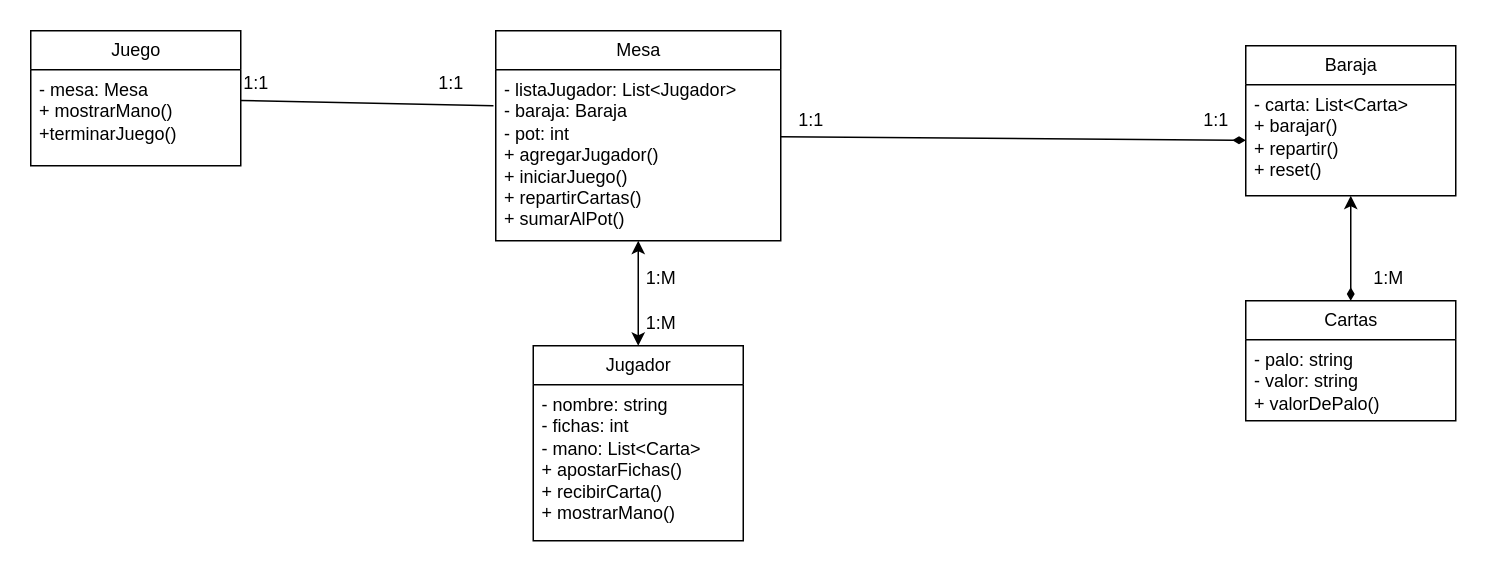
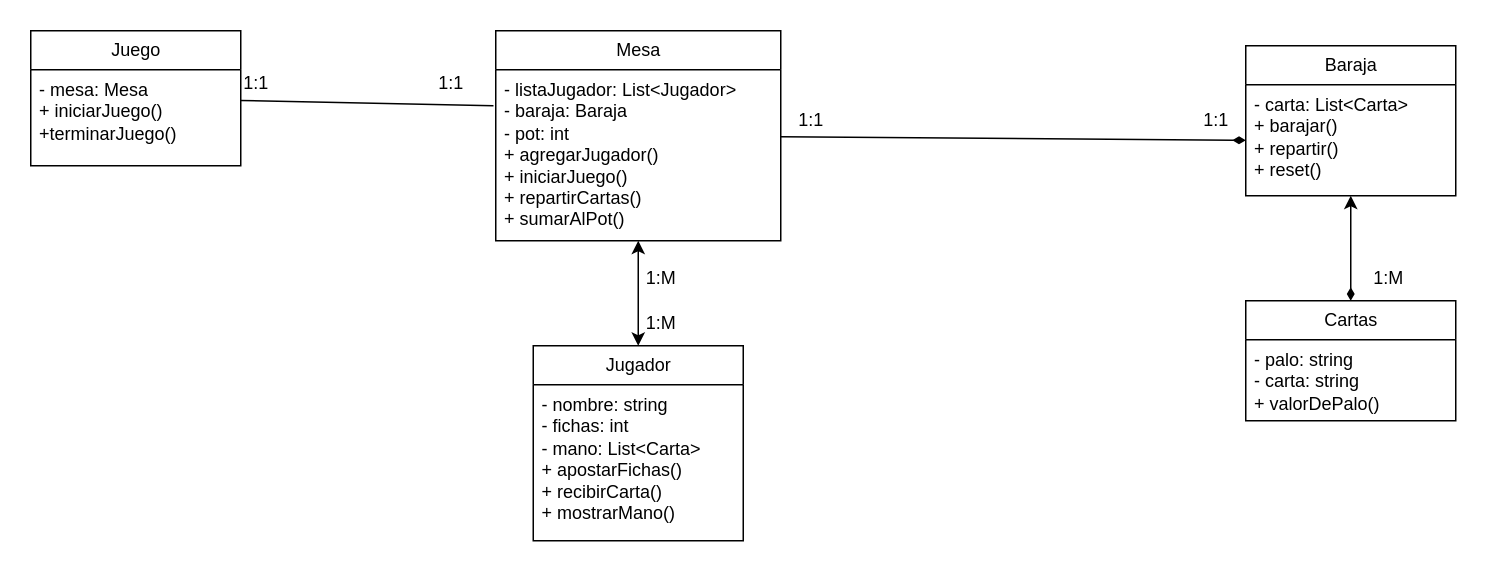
(118, 113) -> (118, 113)
(1323, 383) -> (1323, 383)
